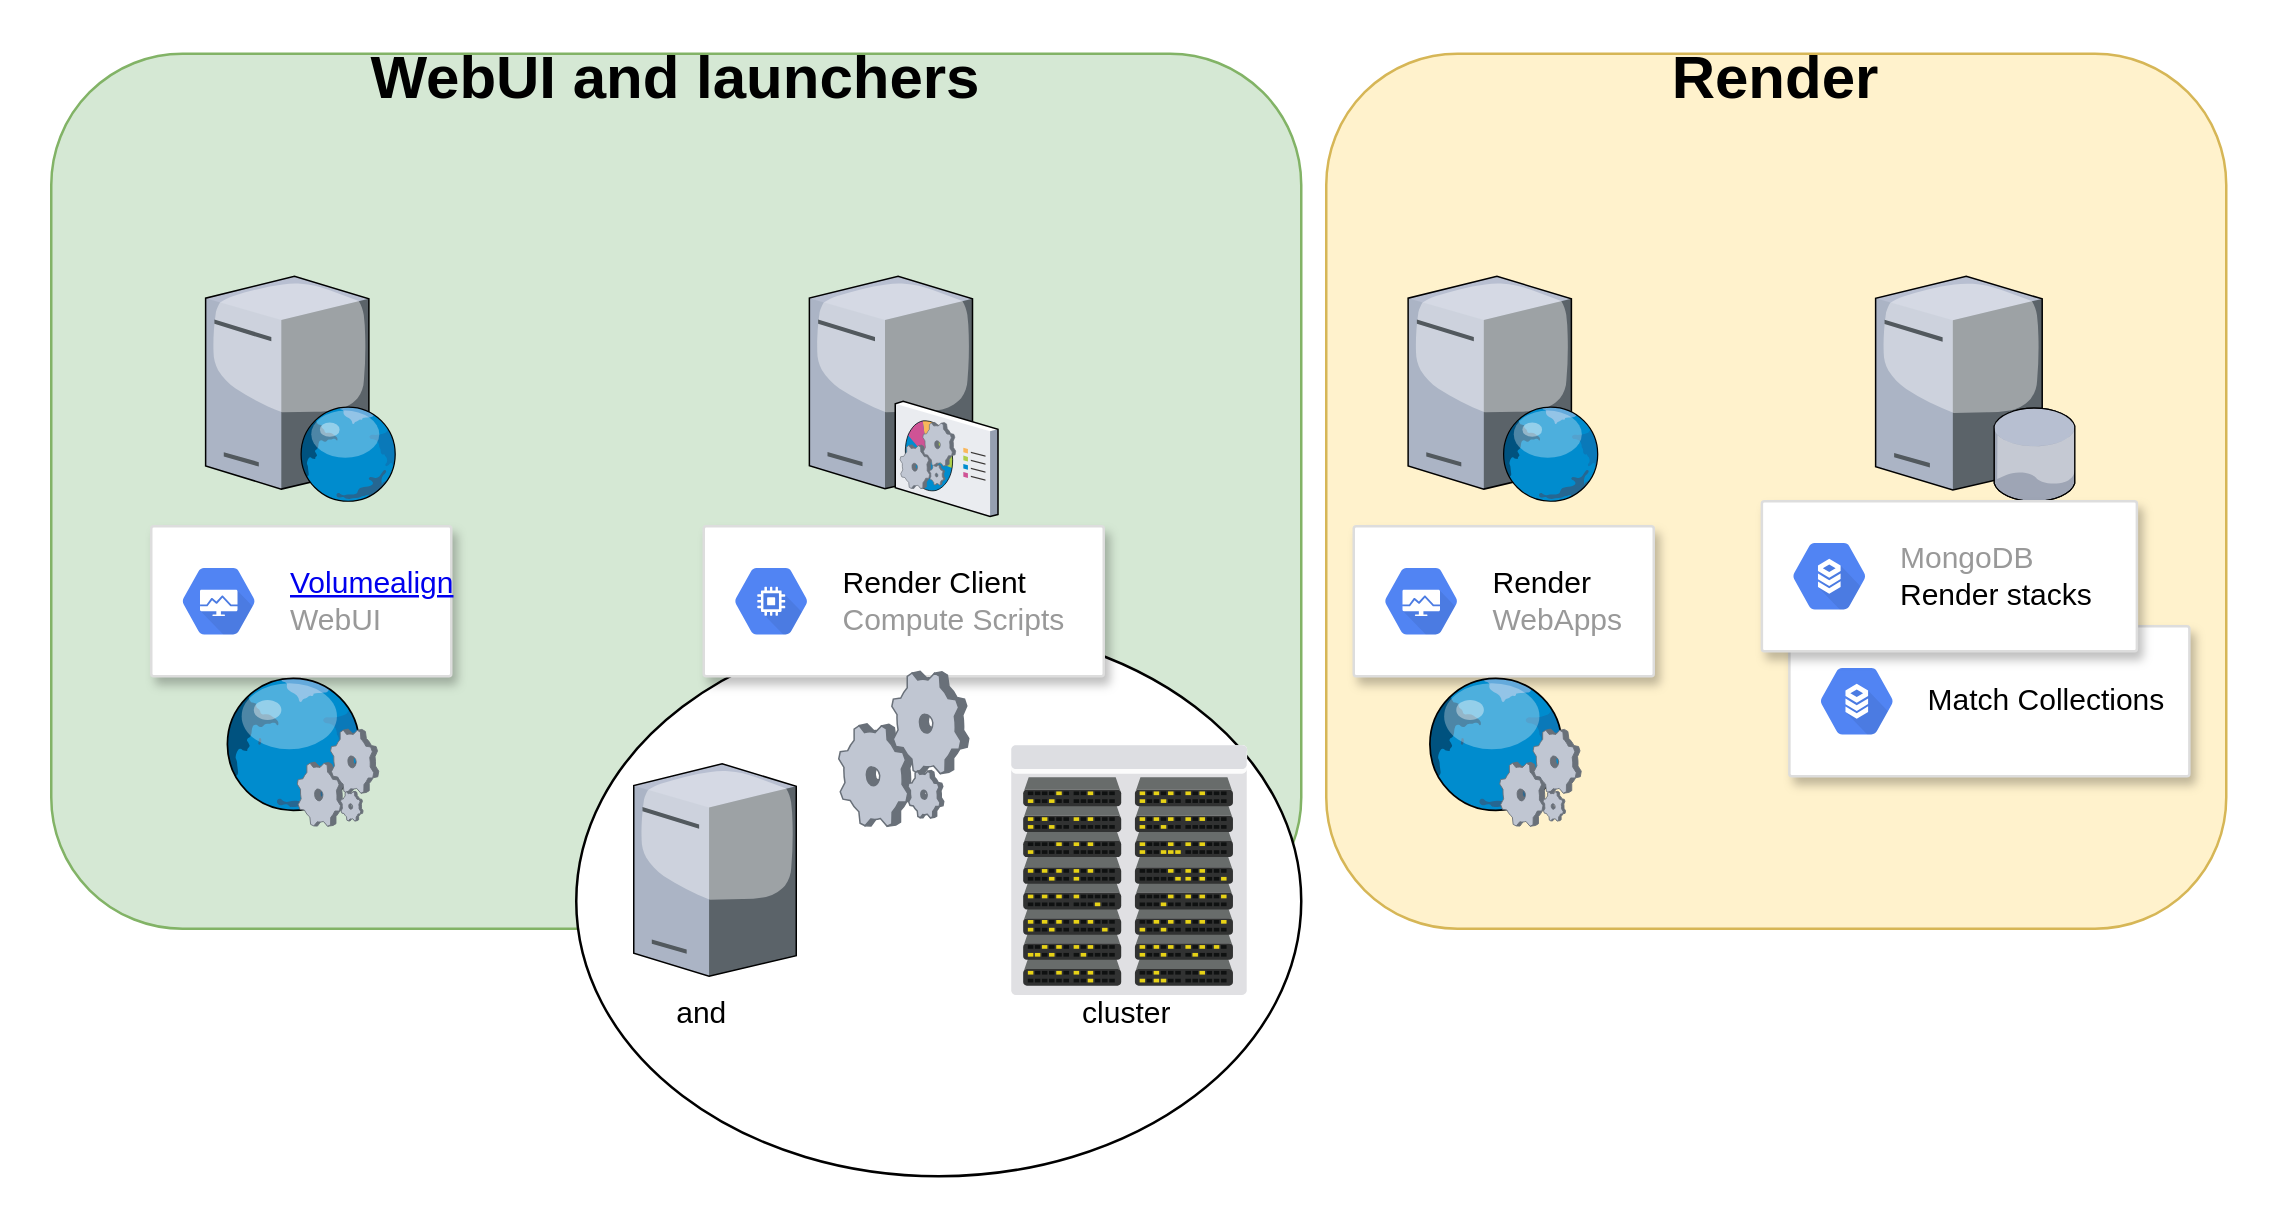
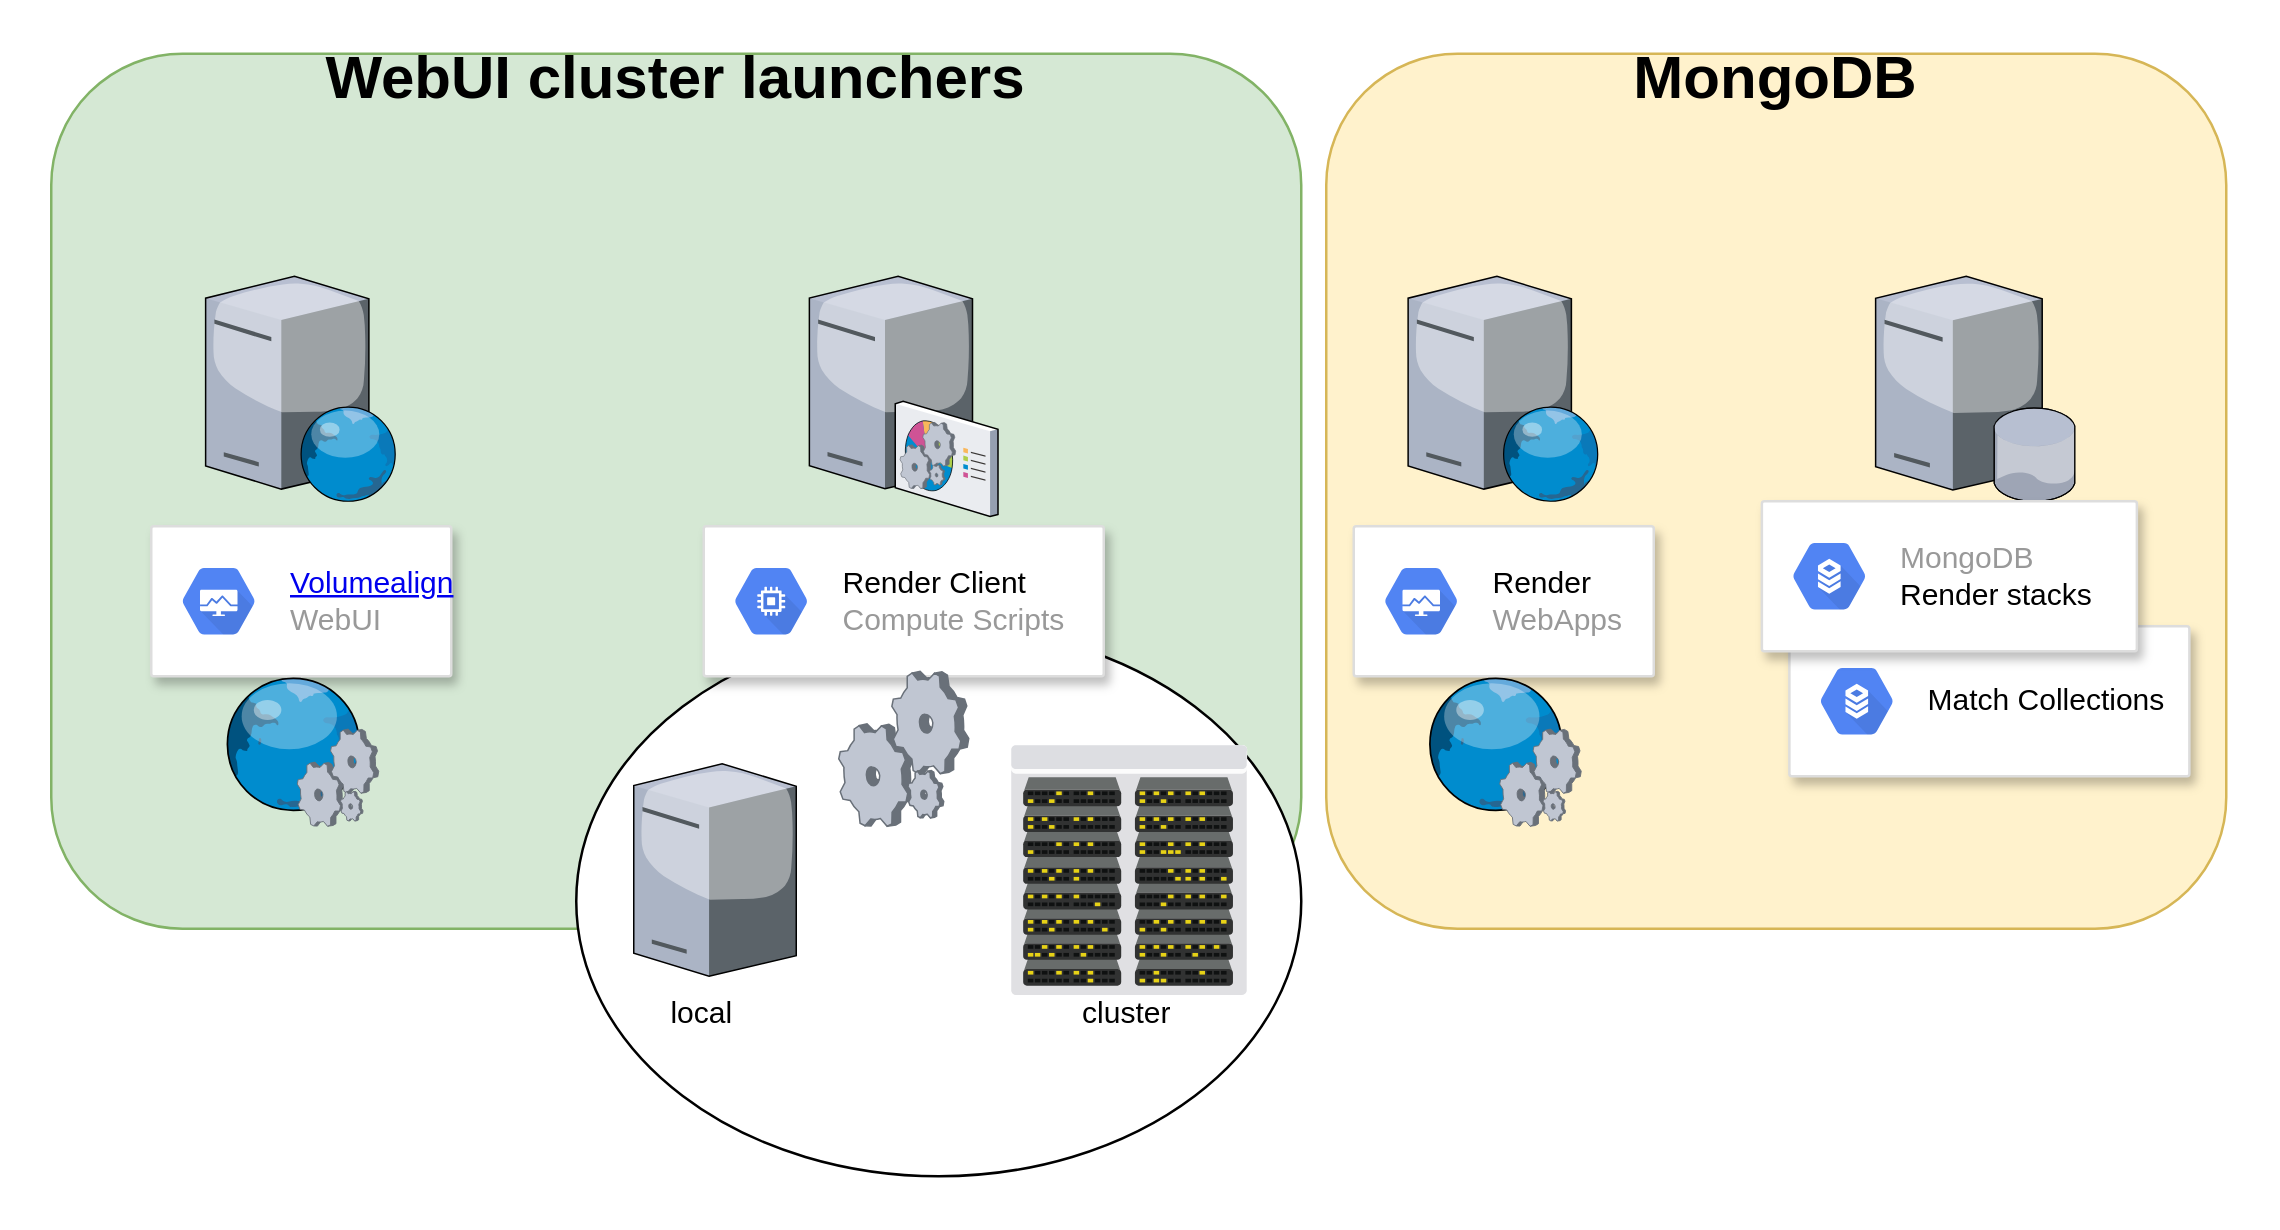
(676, 491) -> (676, 491)
(1776, 491) -> (1776, 491)
(703, 1014) -> (703, 1014)
